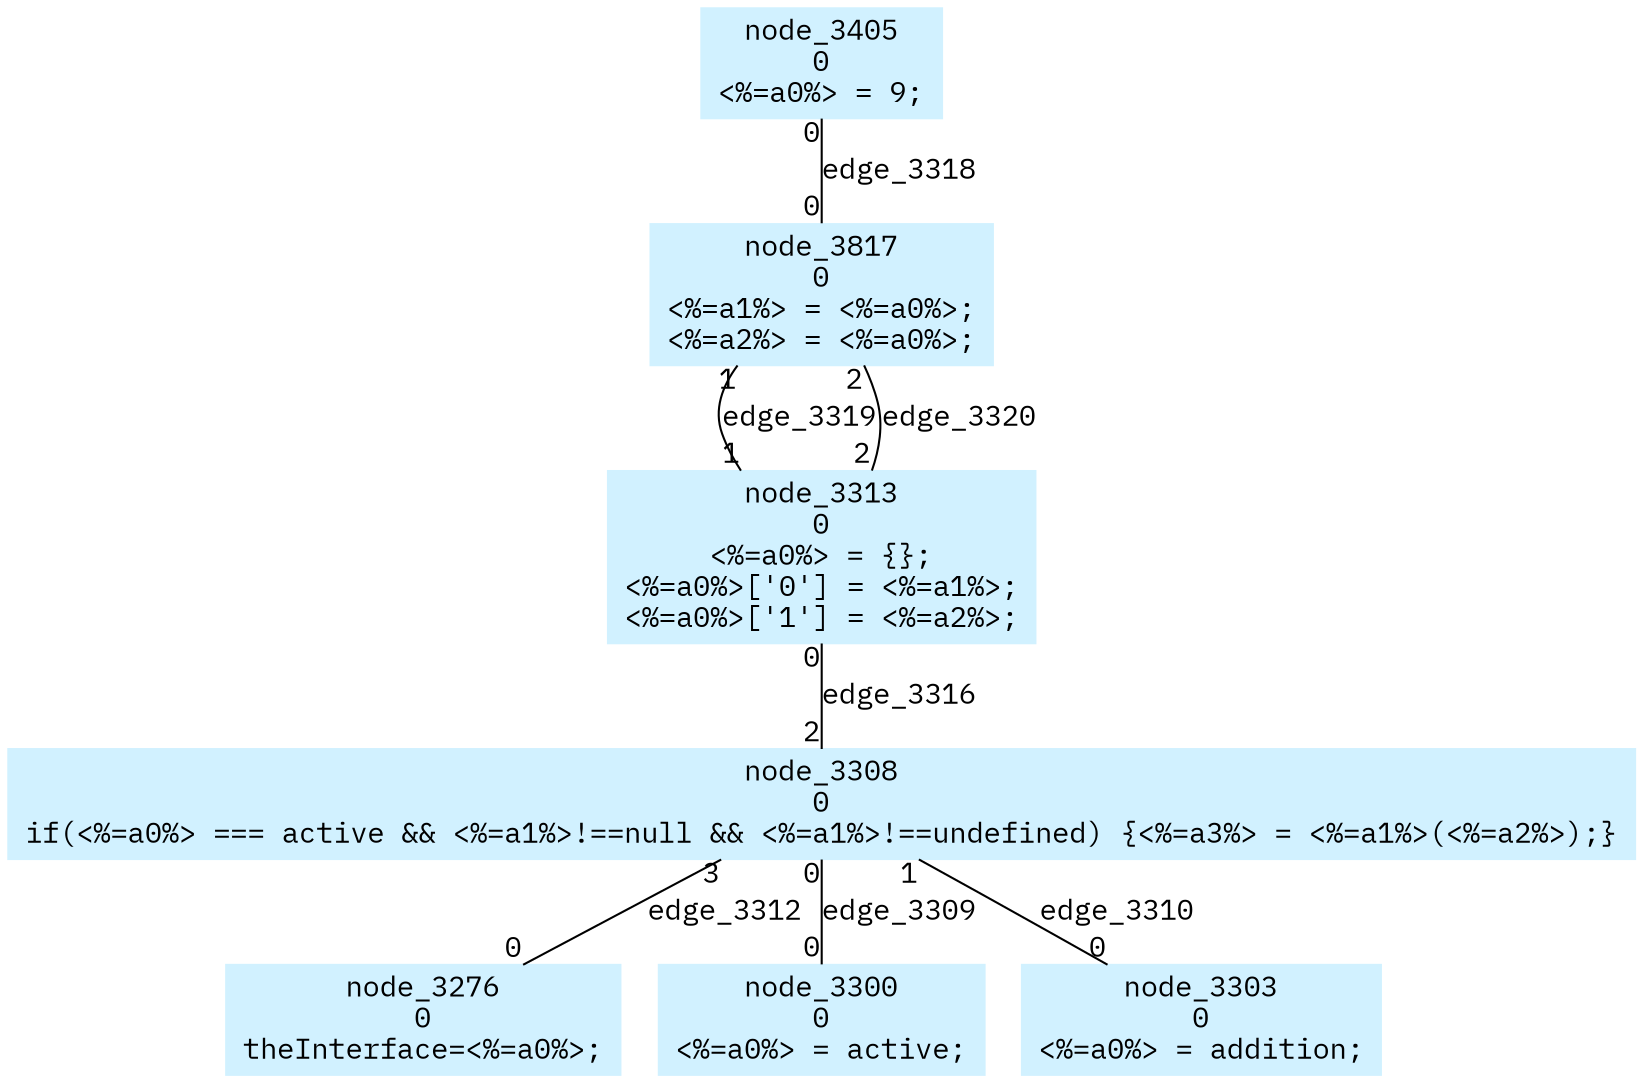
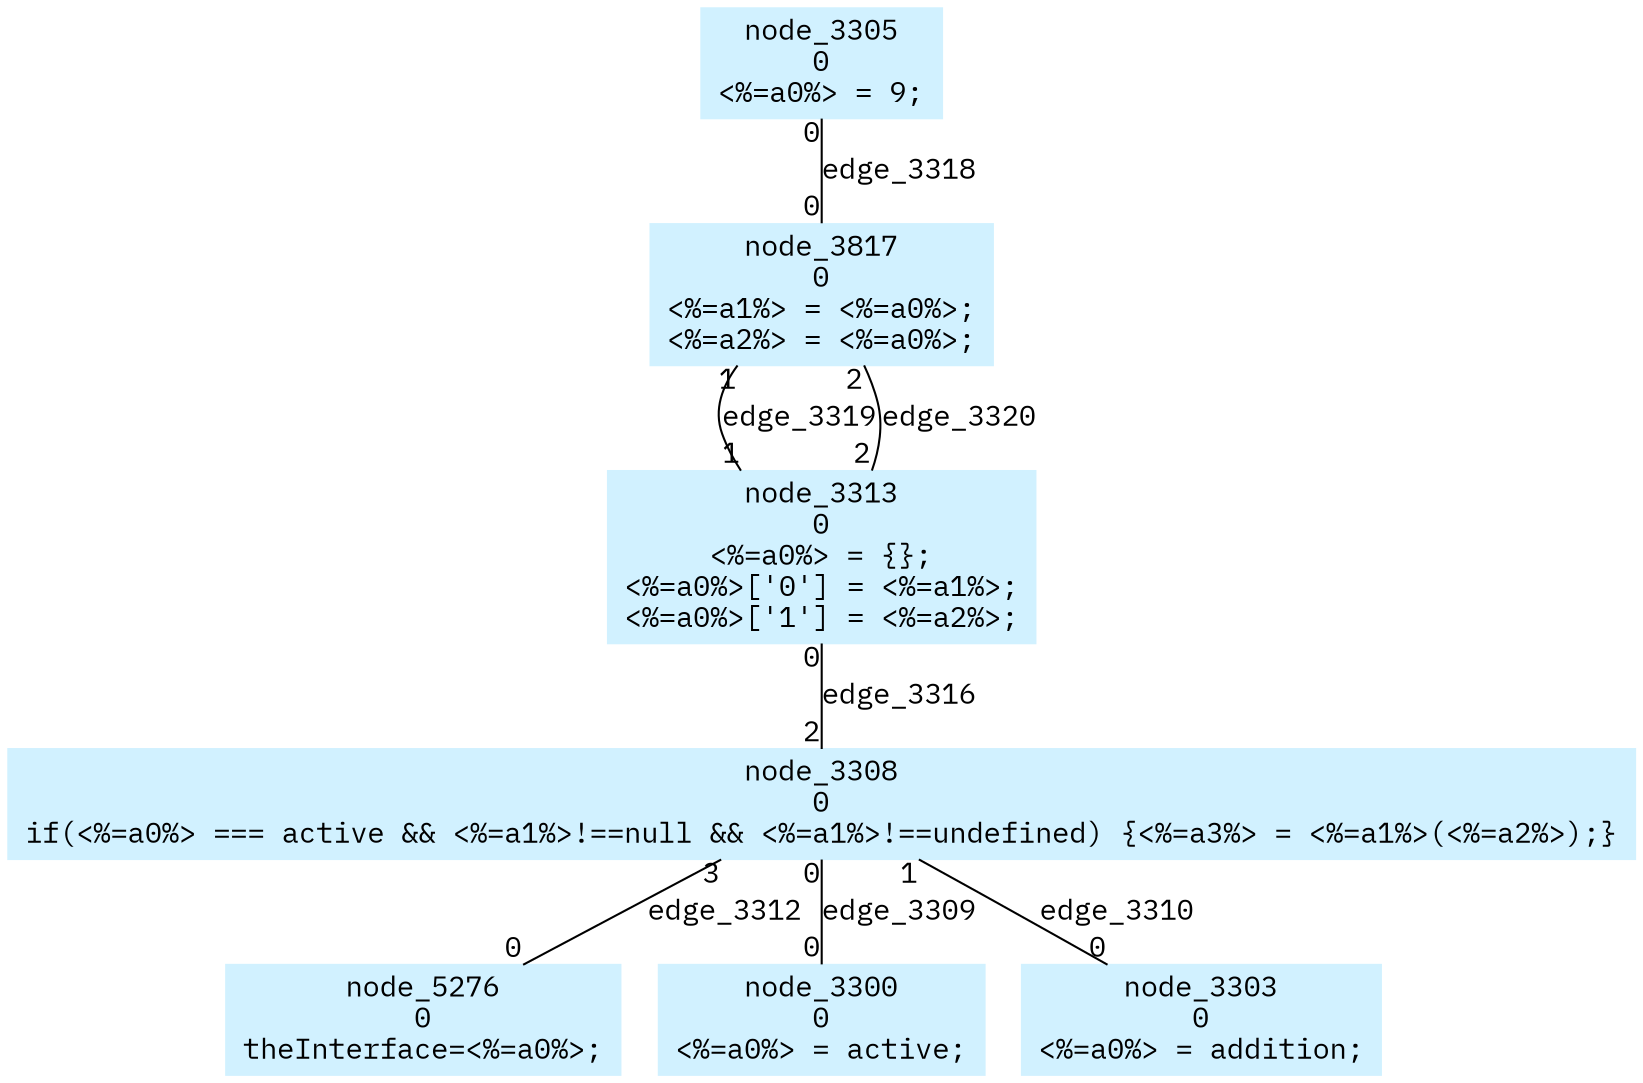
(822, 63) -> (822, 63)
(423, 1020) -> (423, 1020)
